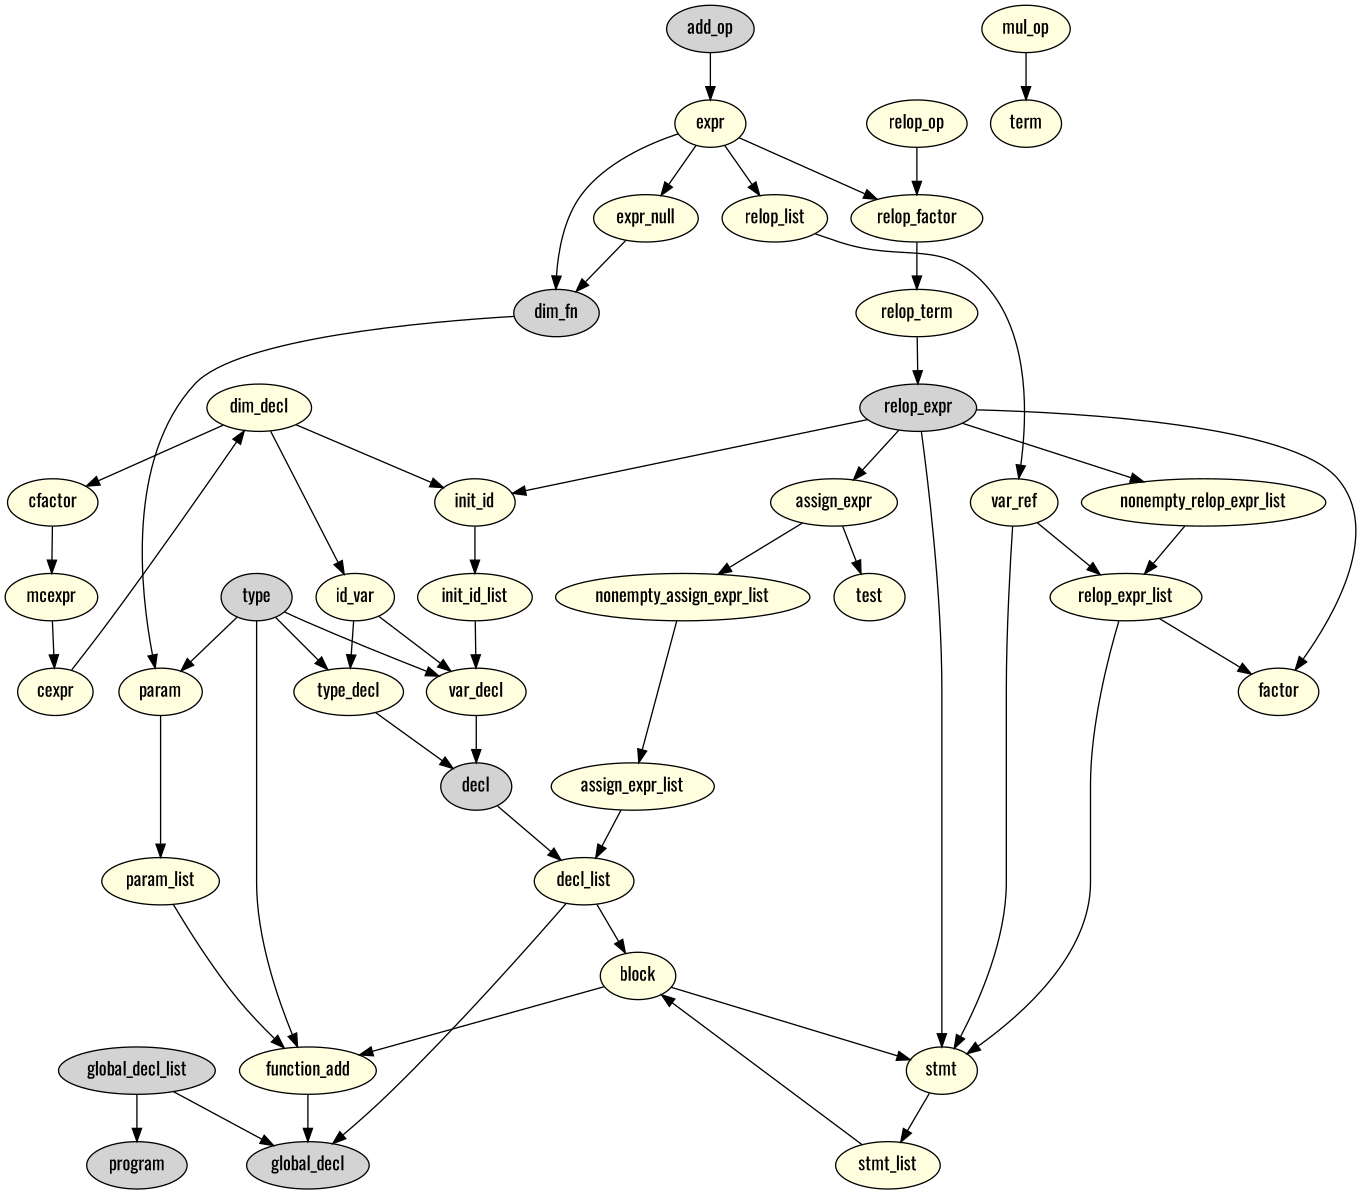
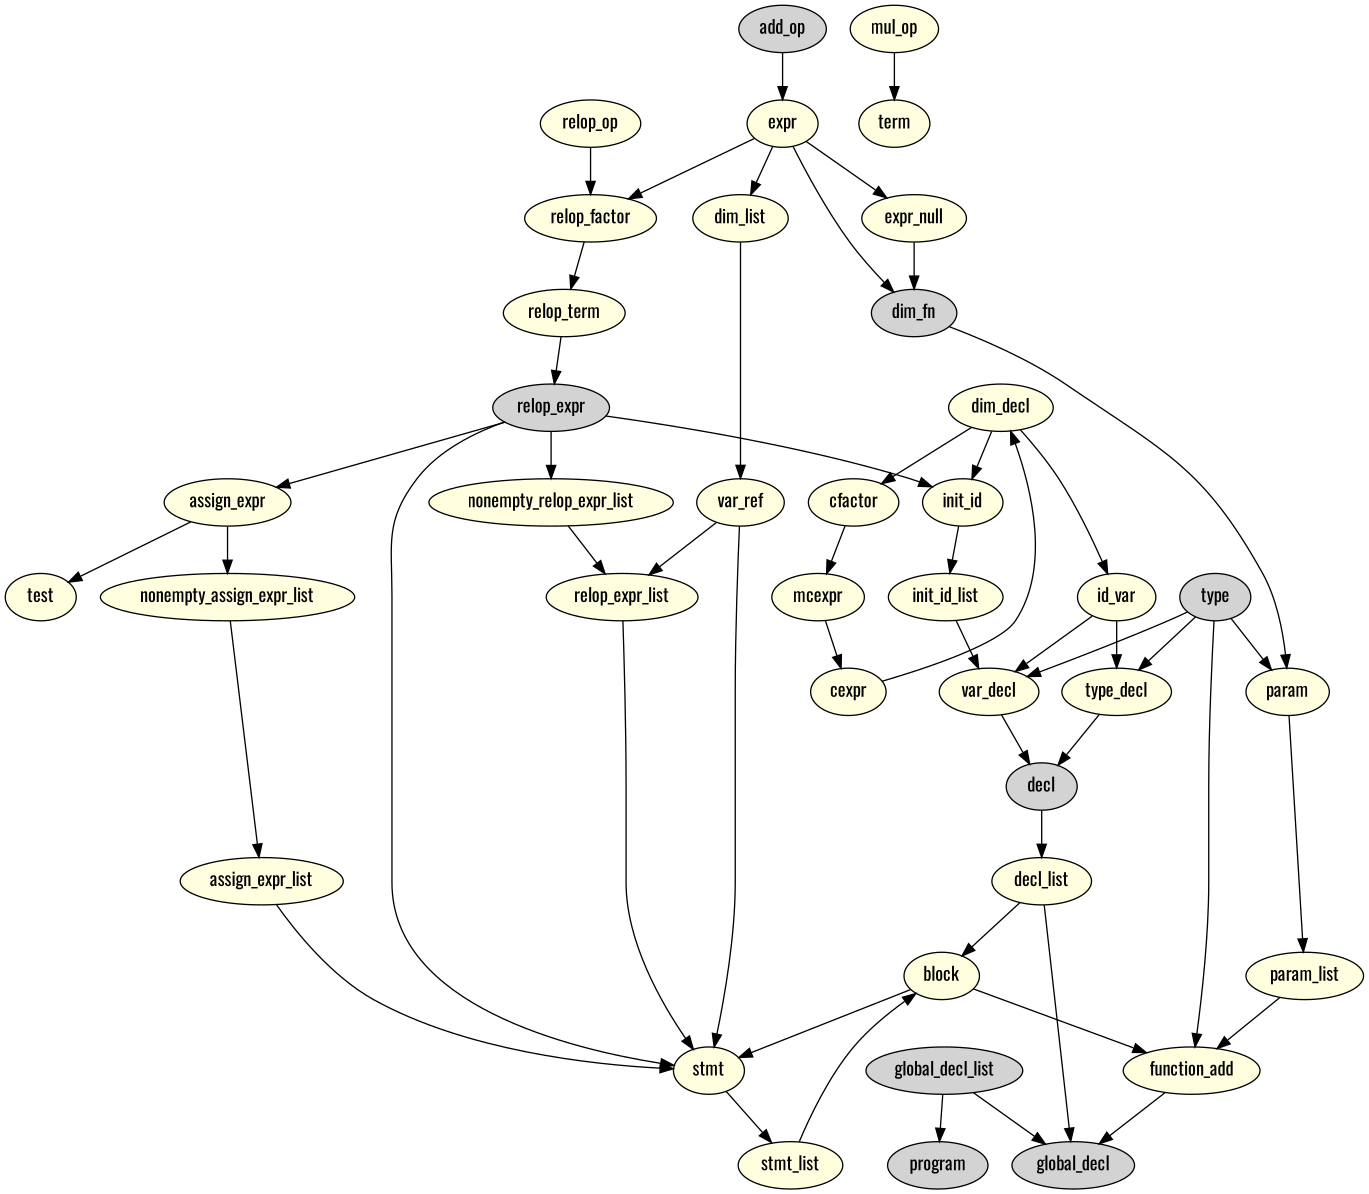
(775, 218) -> (741, 218)
(1279, 692) -> none
(612, 828) -> (447, 1031)
